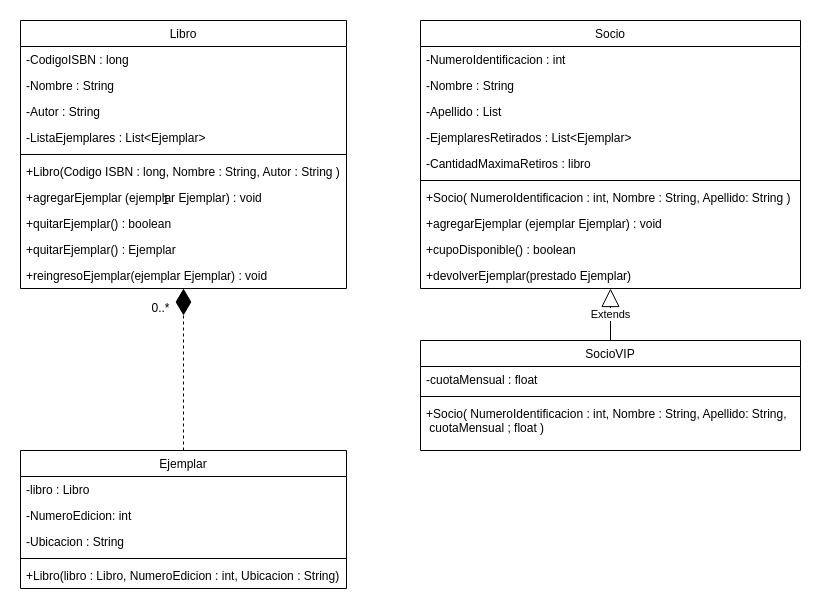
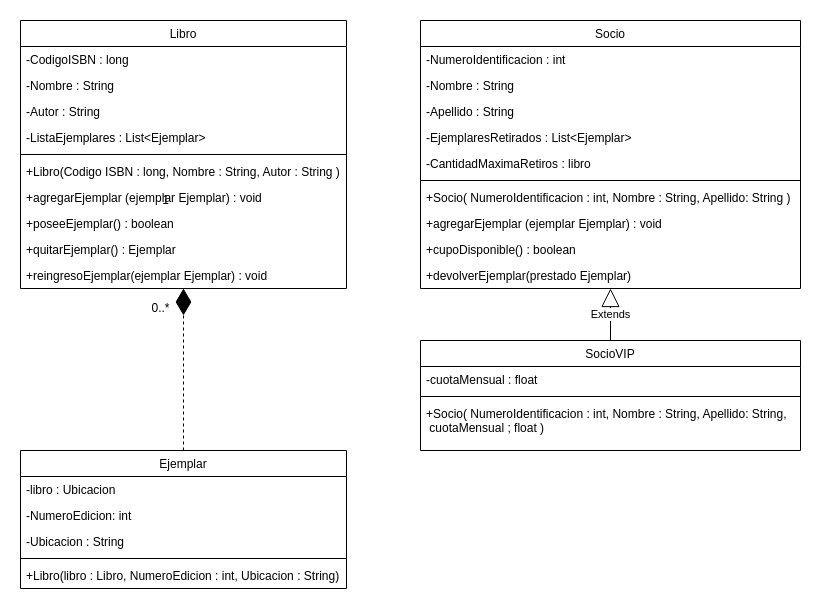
(469, 112) -> (476, 112)
(107, 224) -> (106, 224)
(64, 490) -> (76, 490)
